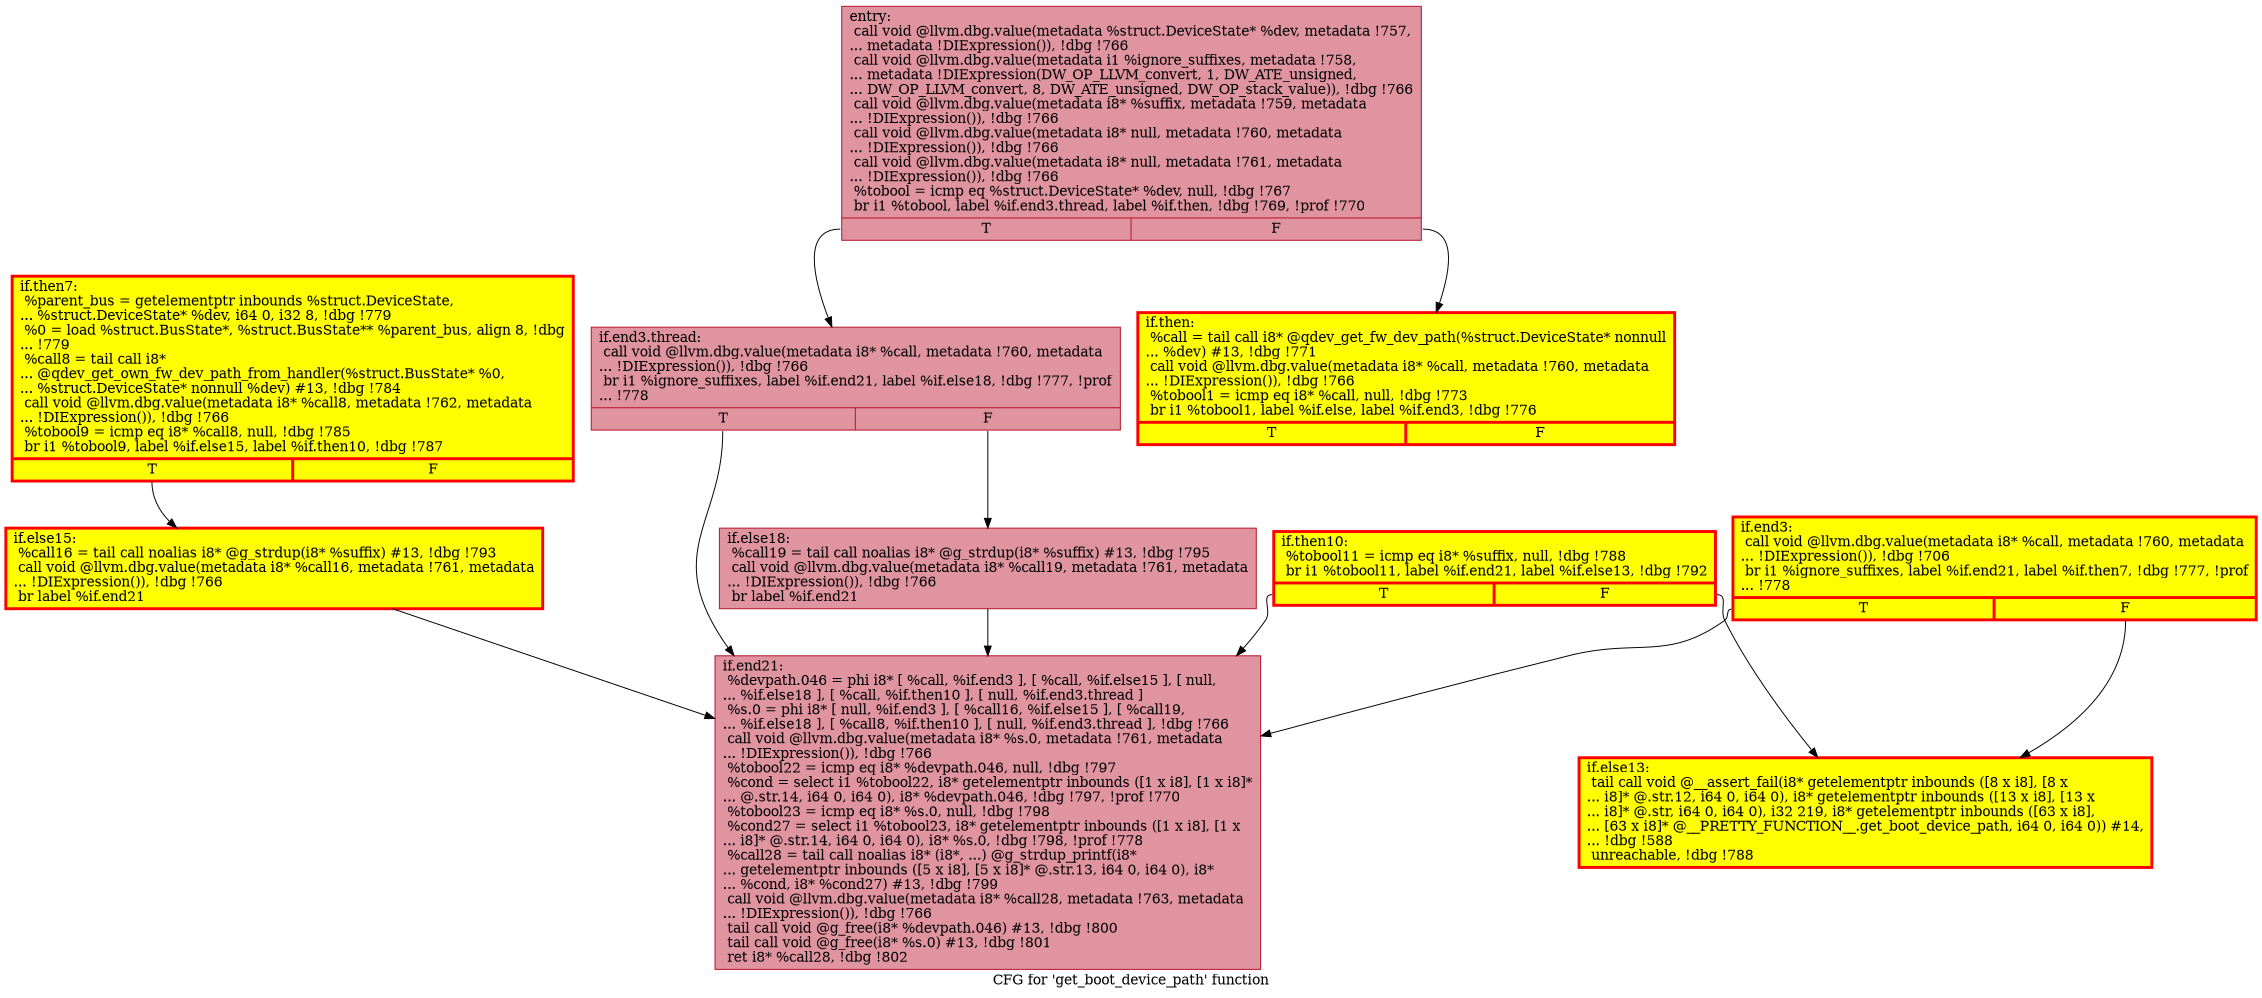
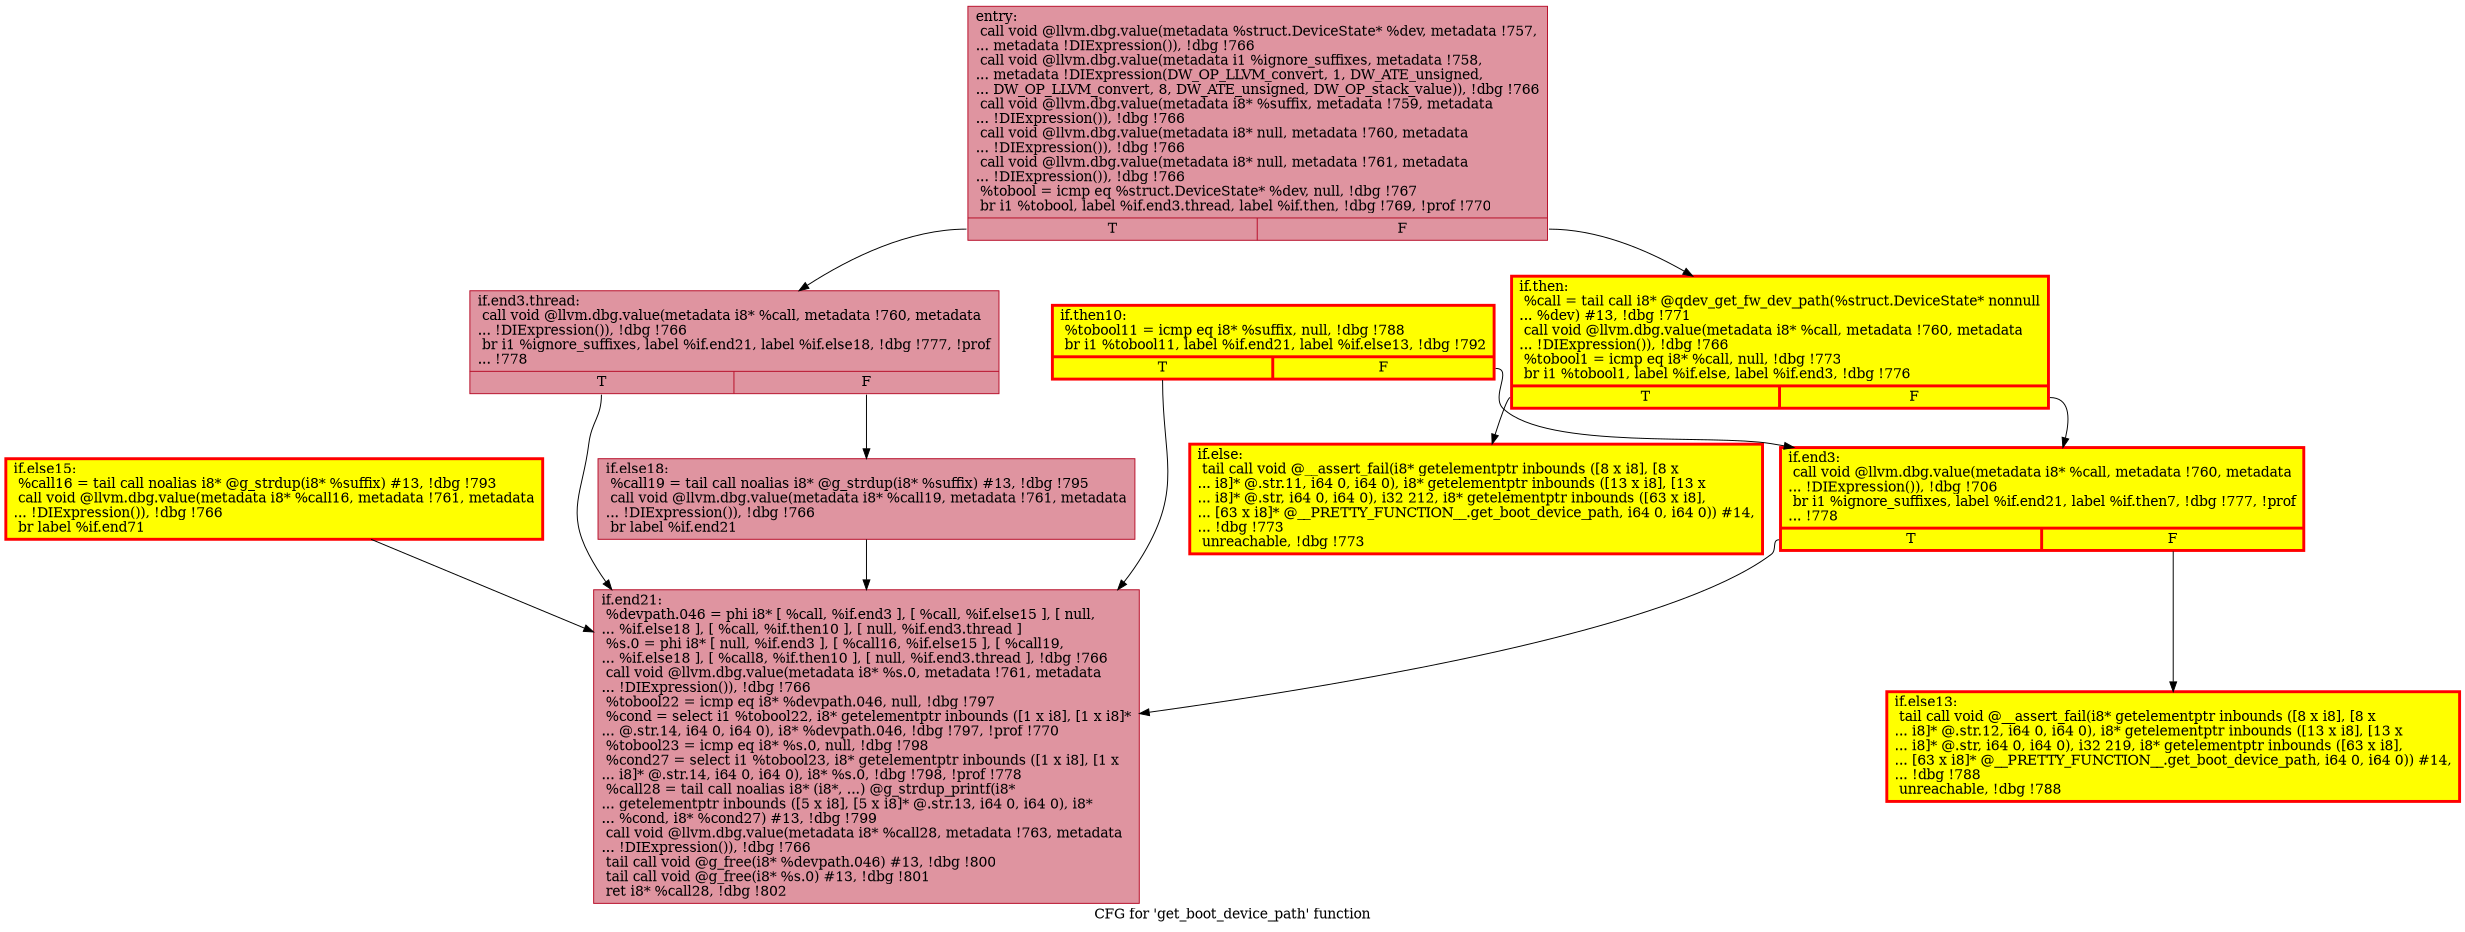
(293, 379) -> none
none -> (2067, 413)
none -> (1476, 499)
(80, 597) -> (80, 528)
(1756, 675) -> (1618, 437)
(1630, 841) -> (1938, 775)
